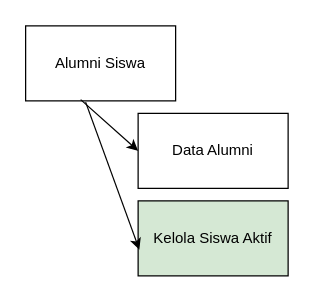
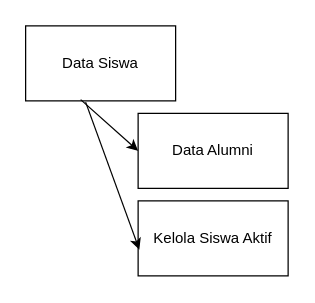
(101, 63) -> (101, 63)
(213, 238) -> (213, 238)
